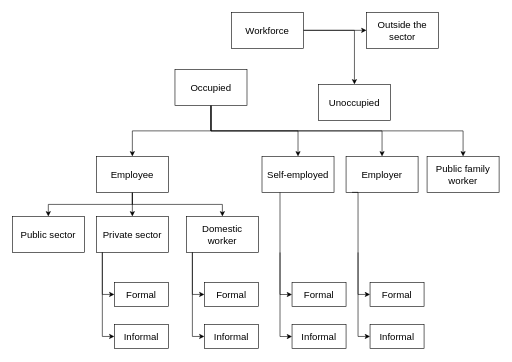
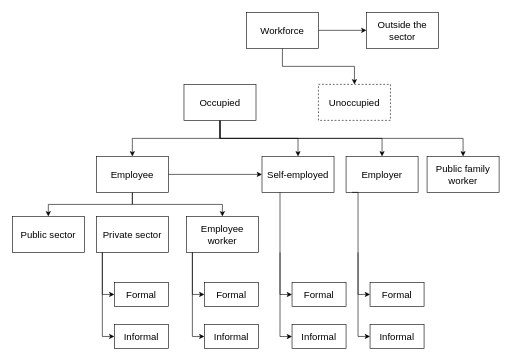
(267, 30) -> (282, 30)
(211, 87) -> (220, 102)
(354, 102) -> (354, 102)
(132, 209) -> (213, 174)
(222, 234) -> (222, 234)
